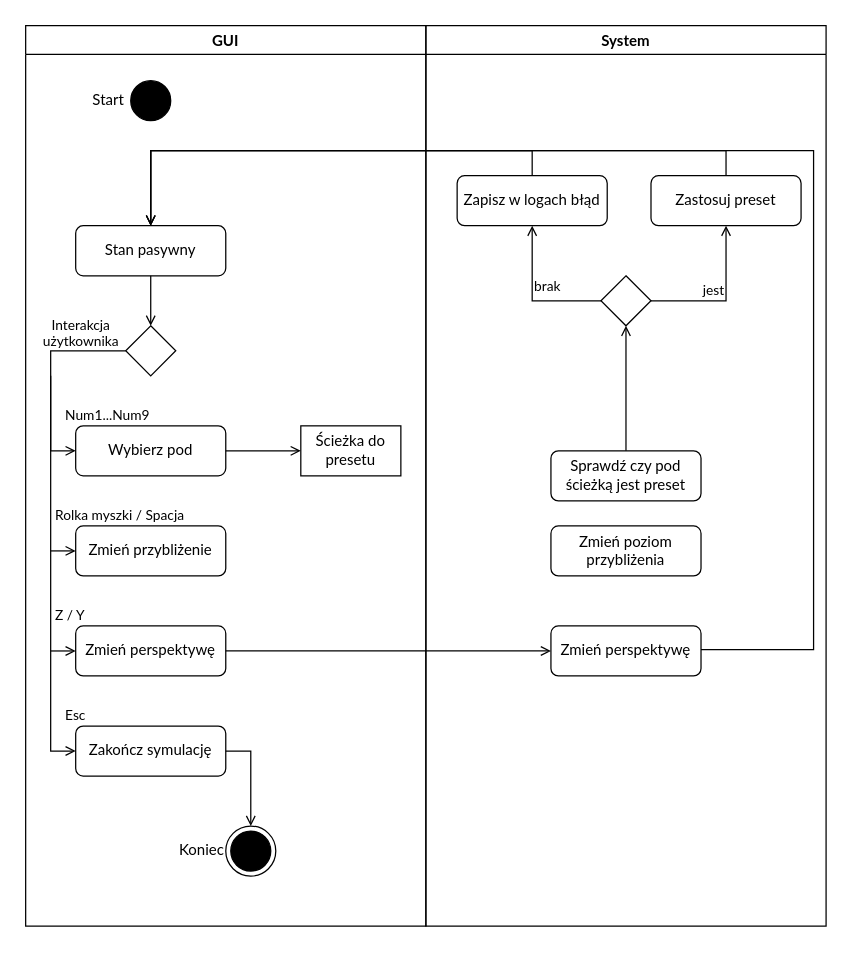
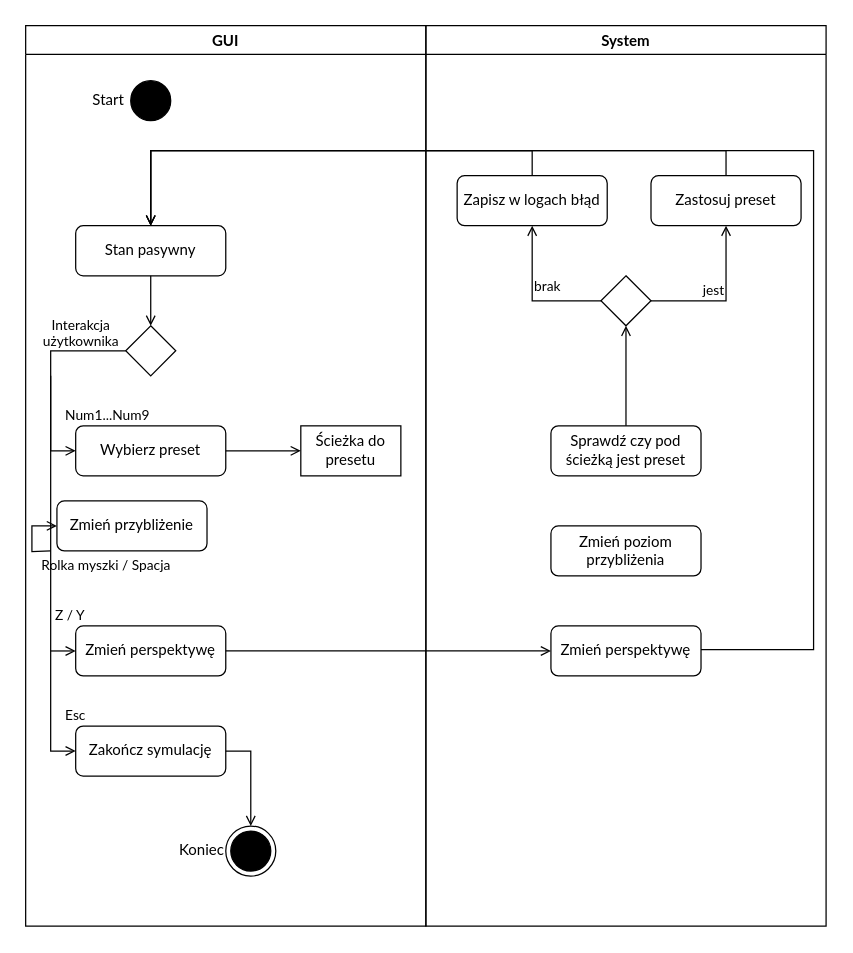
(151, 451) -> (151, 451)
(626, 476) -> (626, 451)
(151, 551) -> (132, 526)
